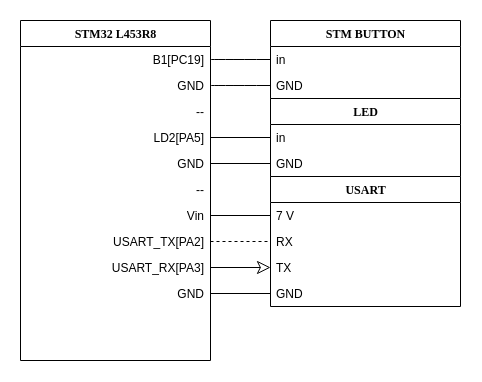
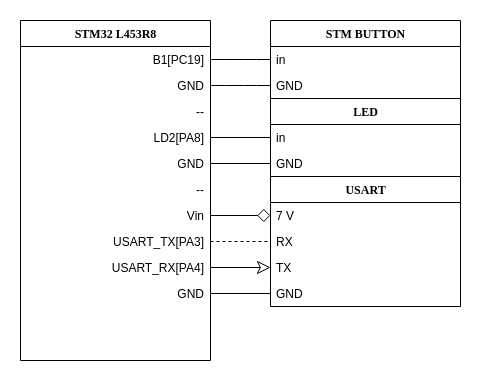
(178, 139) -> (178, 139)
(263, 216) -> (257, 216)
(161, 243) -> (161, 243)
(161, 269) -> (161, 269)
